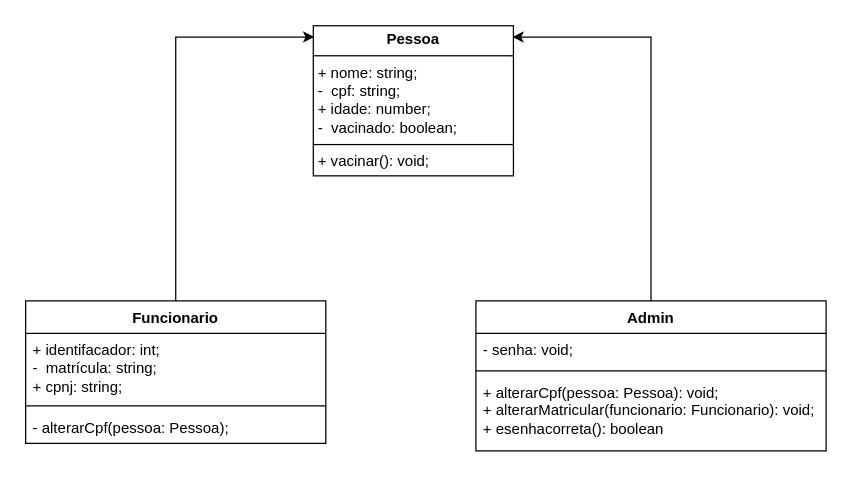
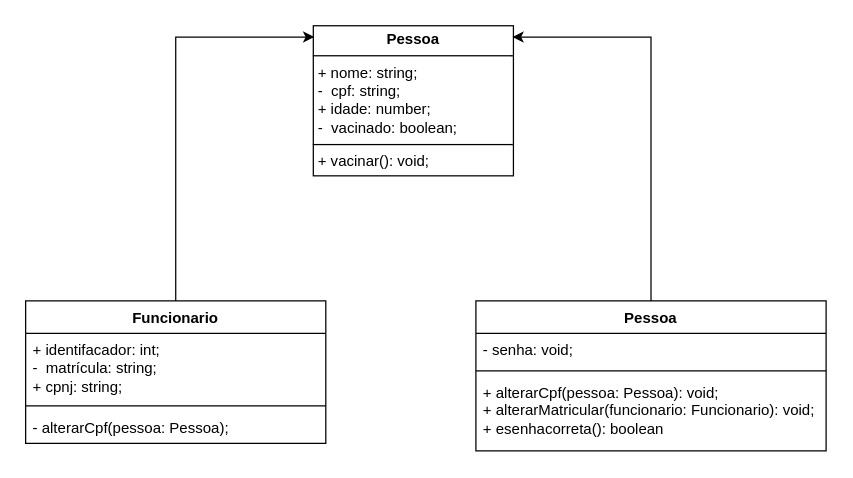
(651, 318) -> (651, 318)
